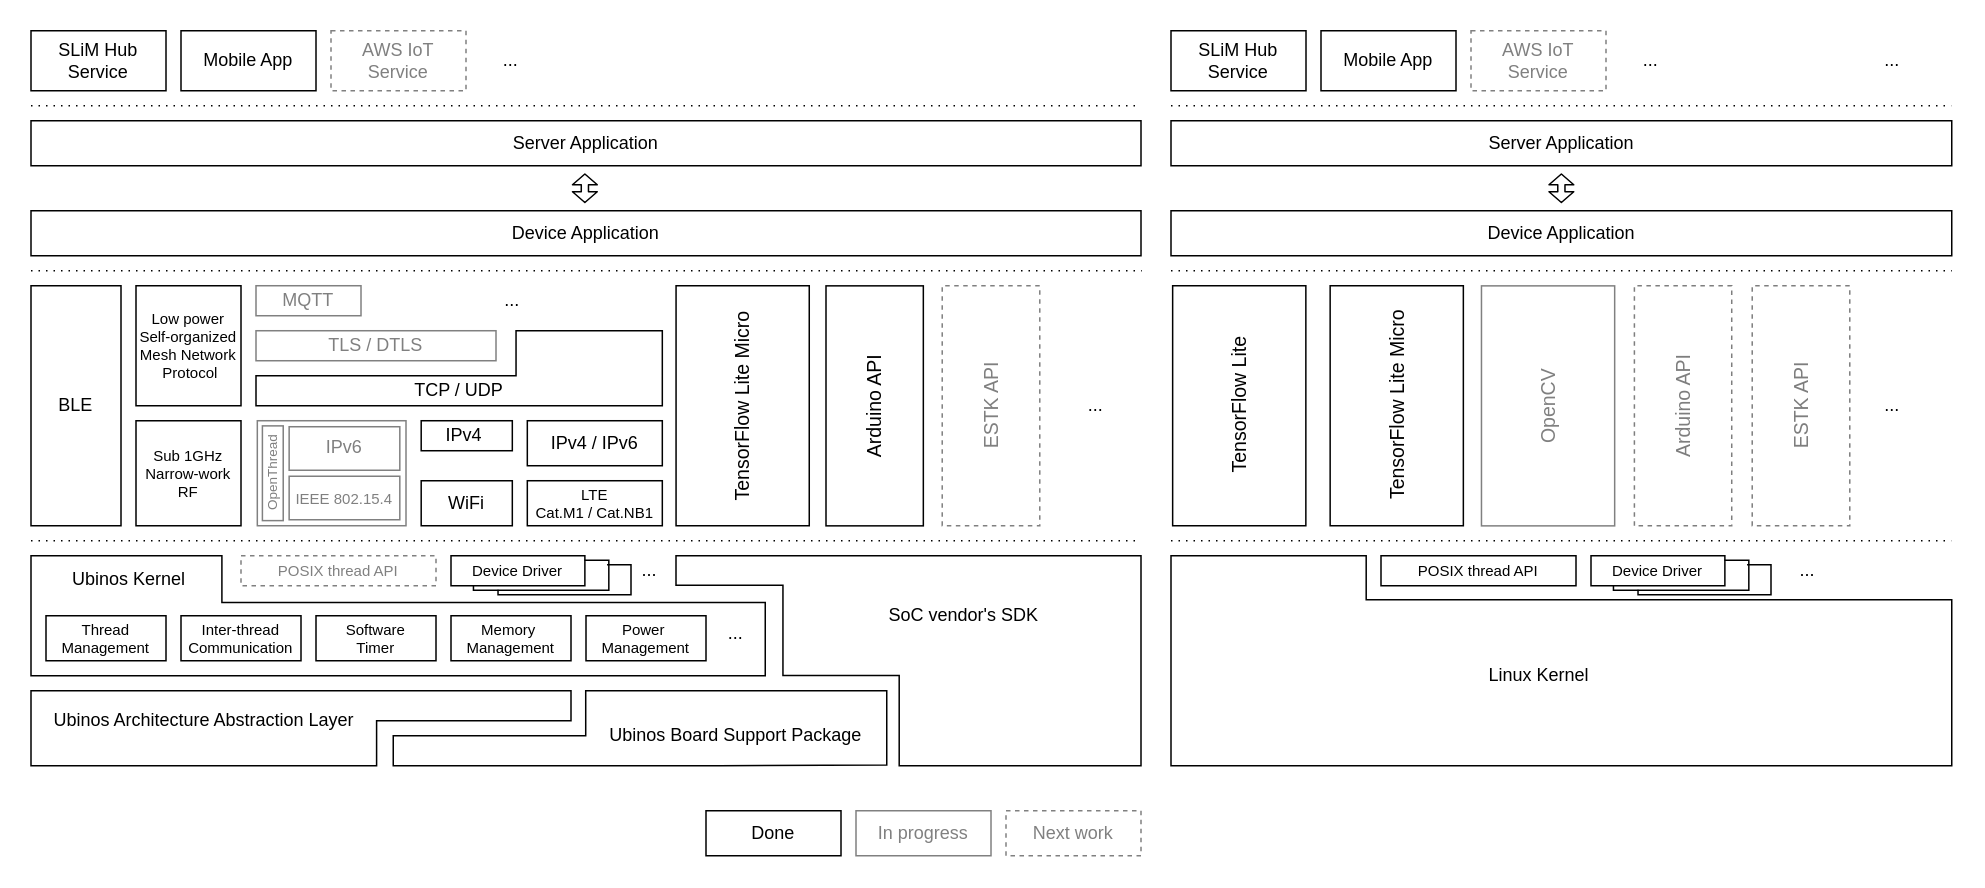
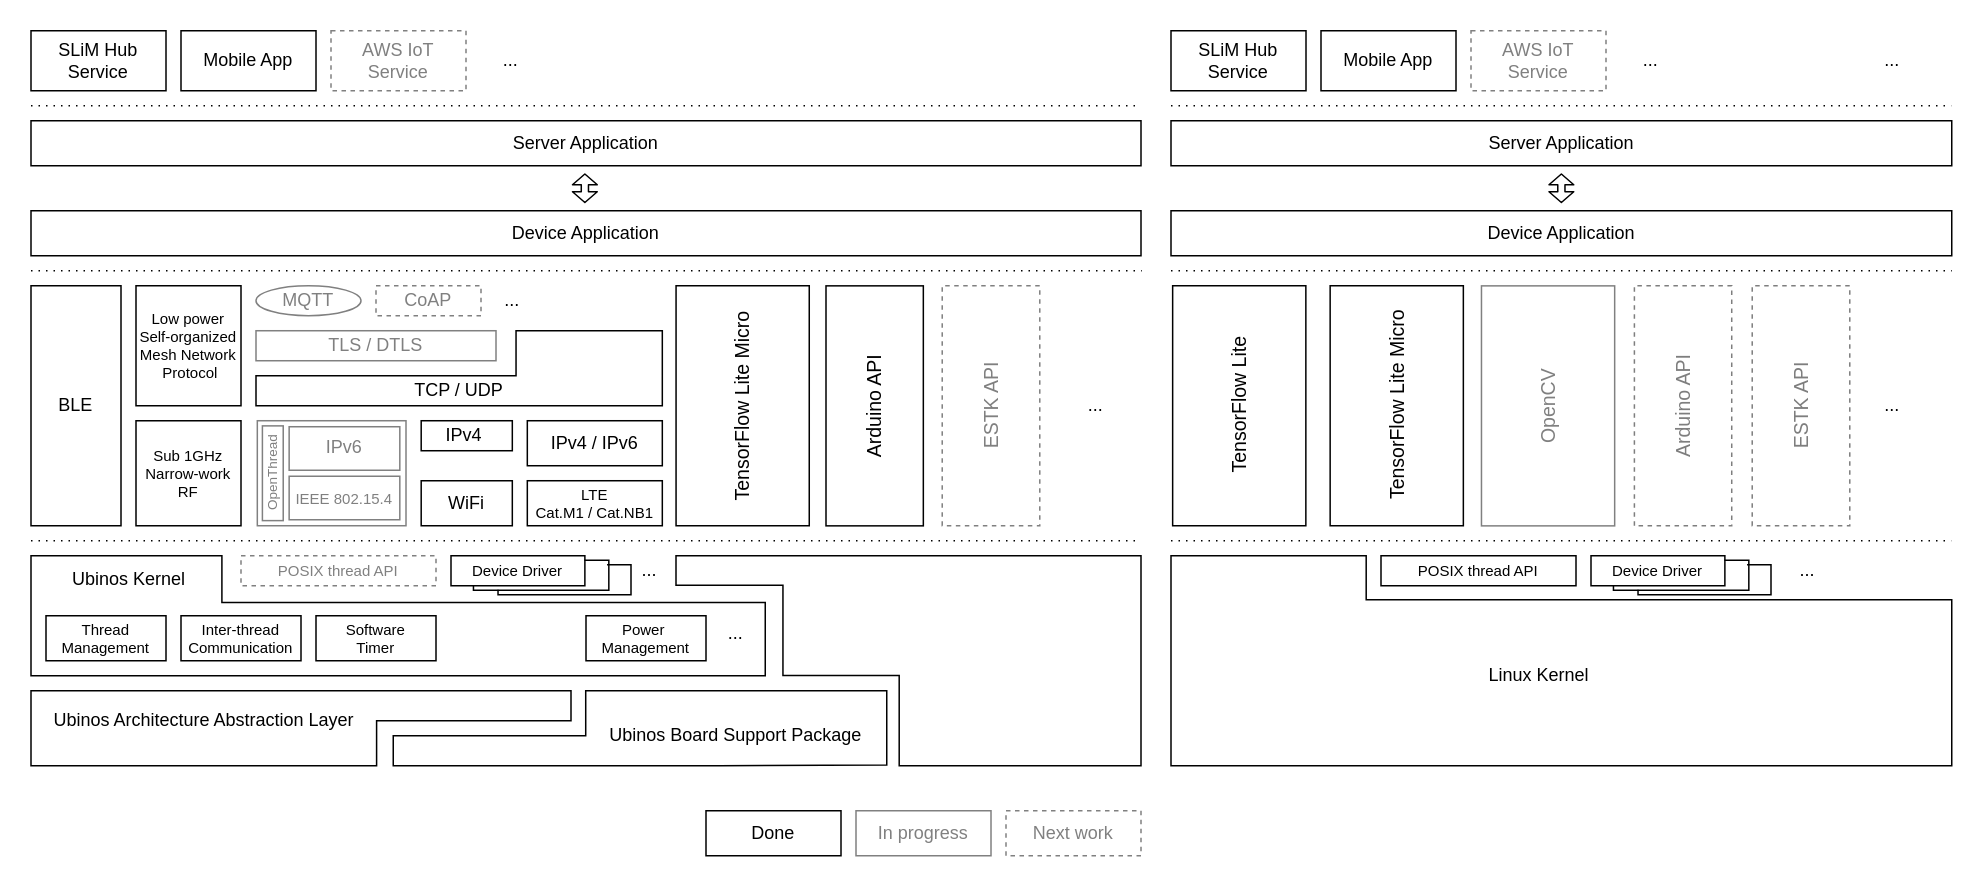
(308, 301) -> (308, 301)
none -> (428, 301)
(963, 616) -> none
(511, 638) -> none
